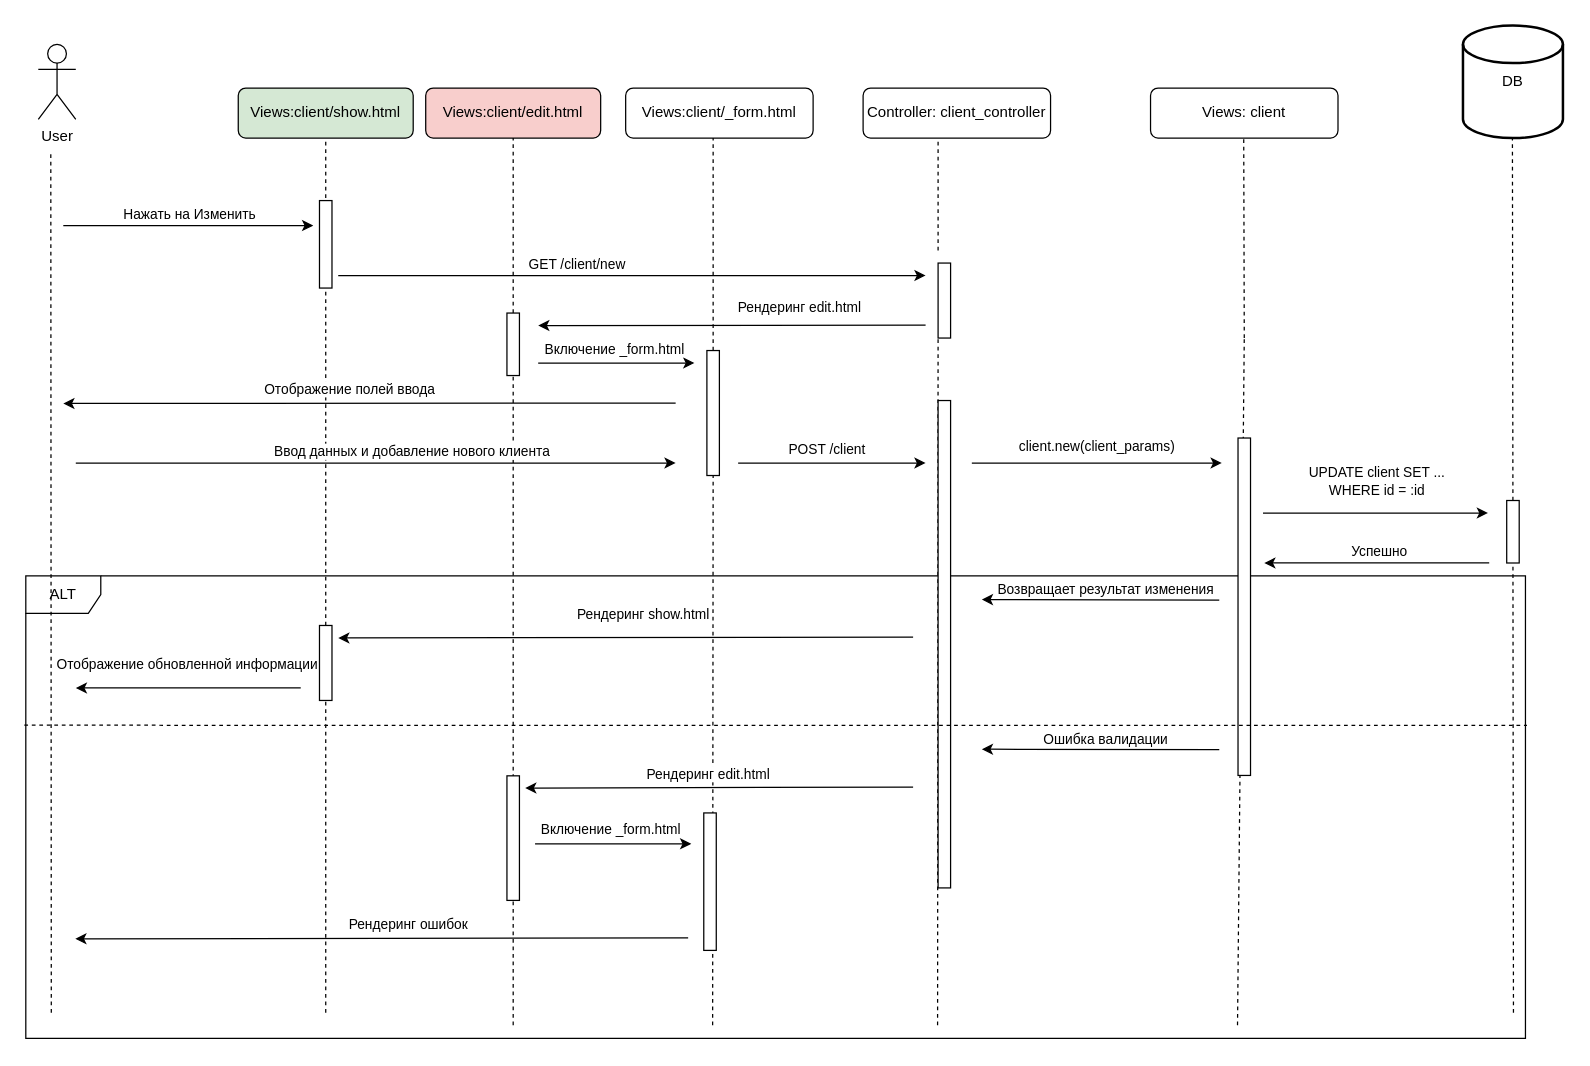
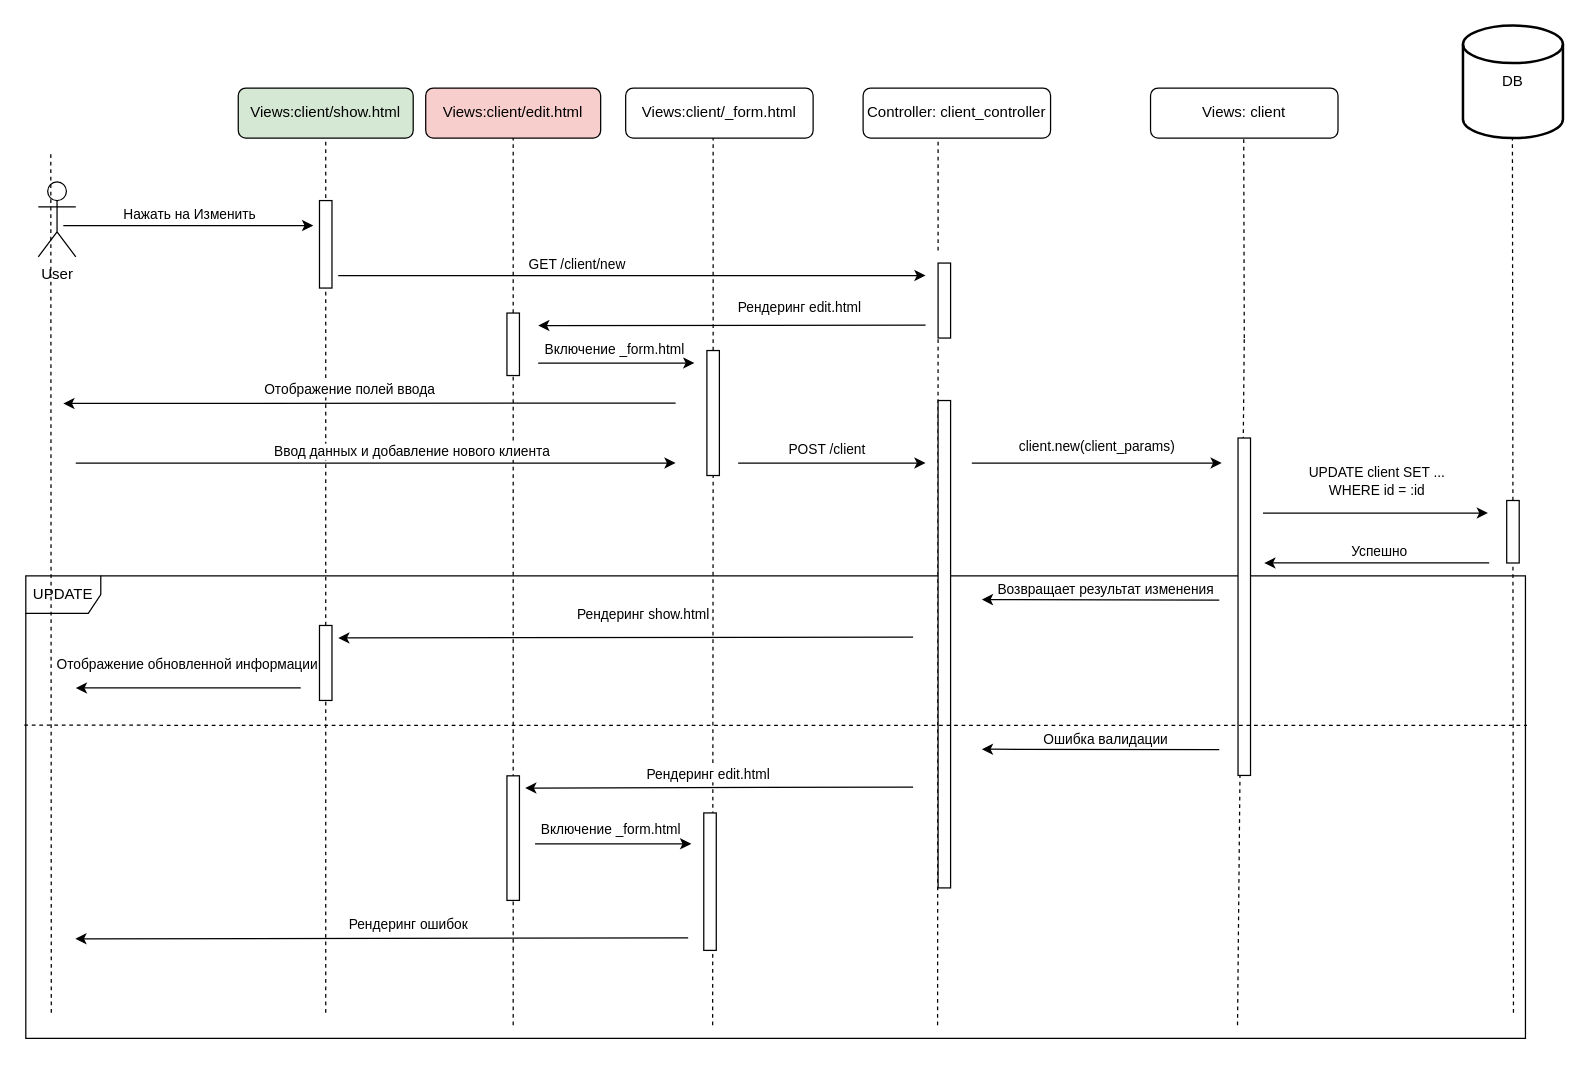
(57, 82) -> (57, 219)
(63, 594) -> (63, 594)
